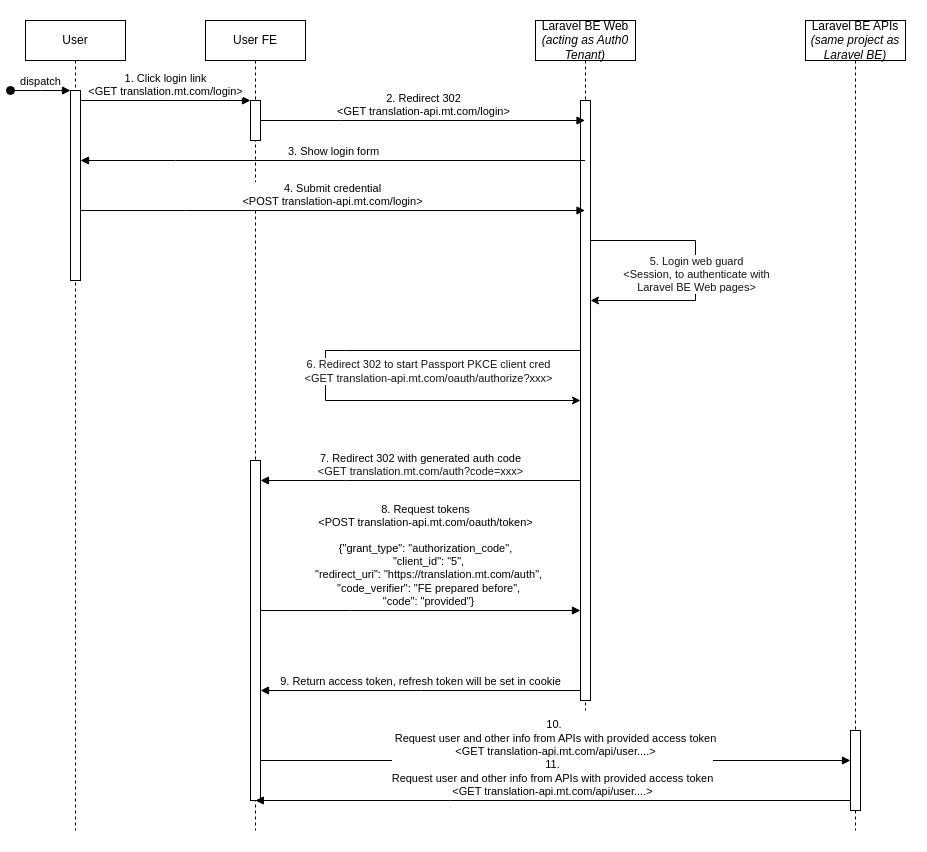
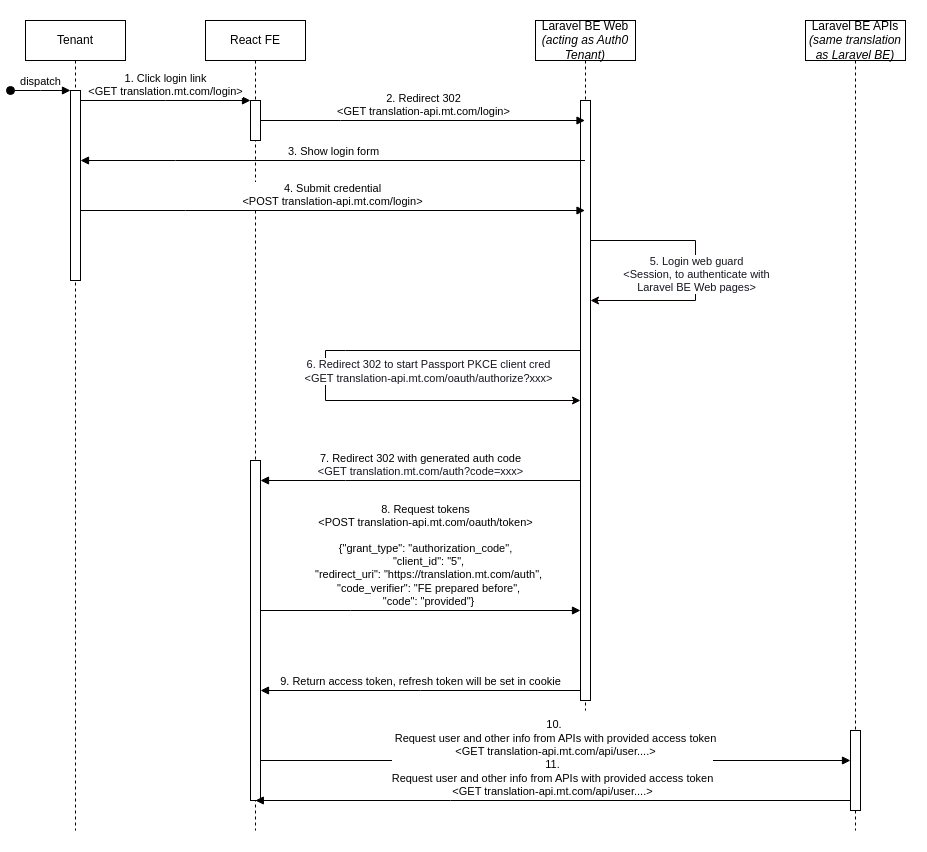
(76, 41) -> (76, 41)
(256, 41) -> (256, 41)
(856, 41) -> (856, 41)
